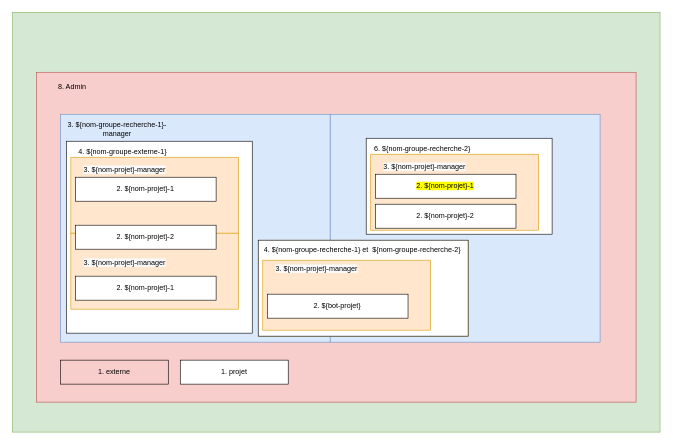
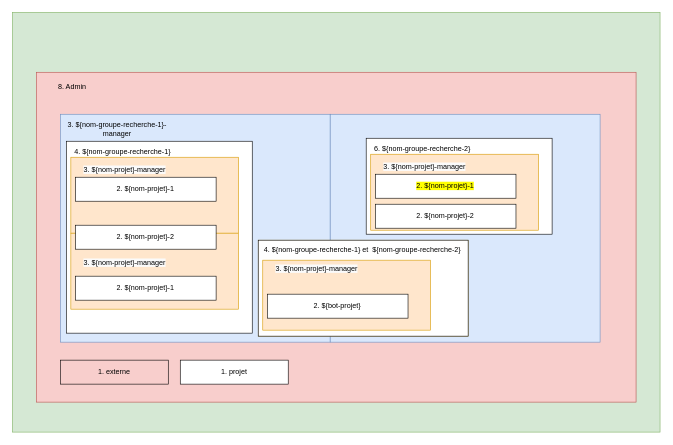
(123, 152) -> (123, 152)
